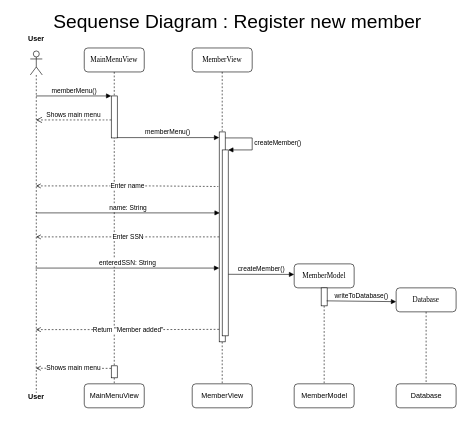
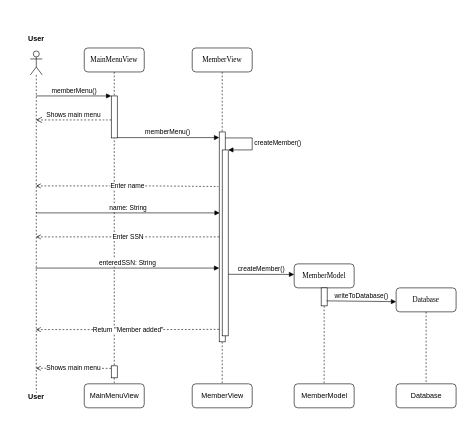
(237, 21) -> none
